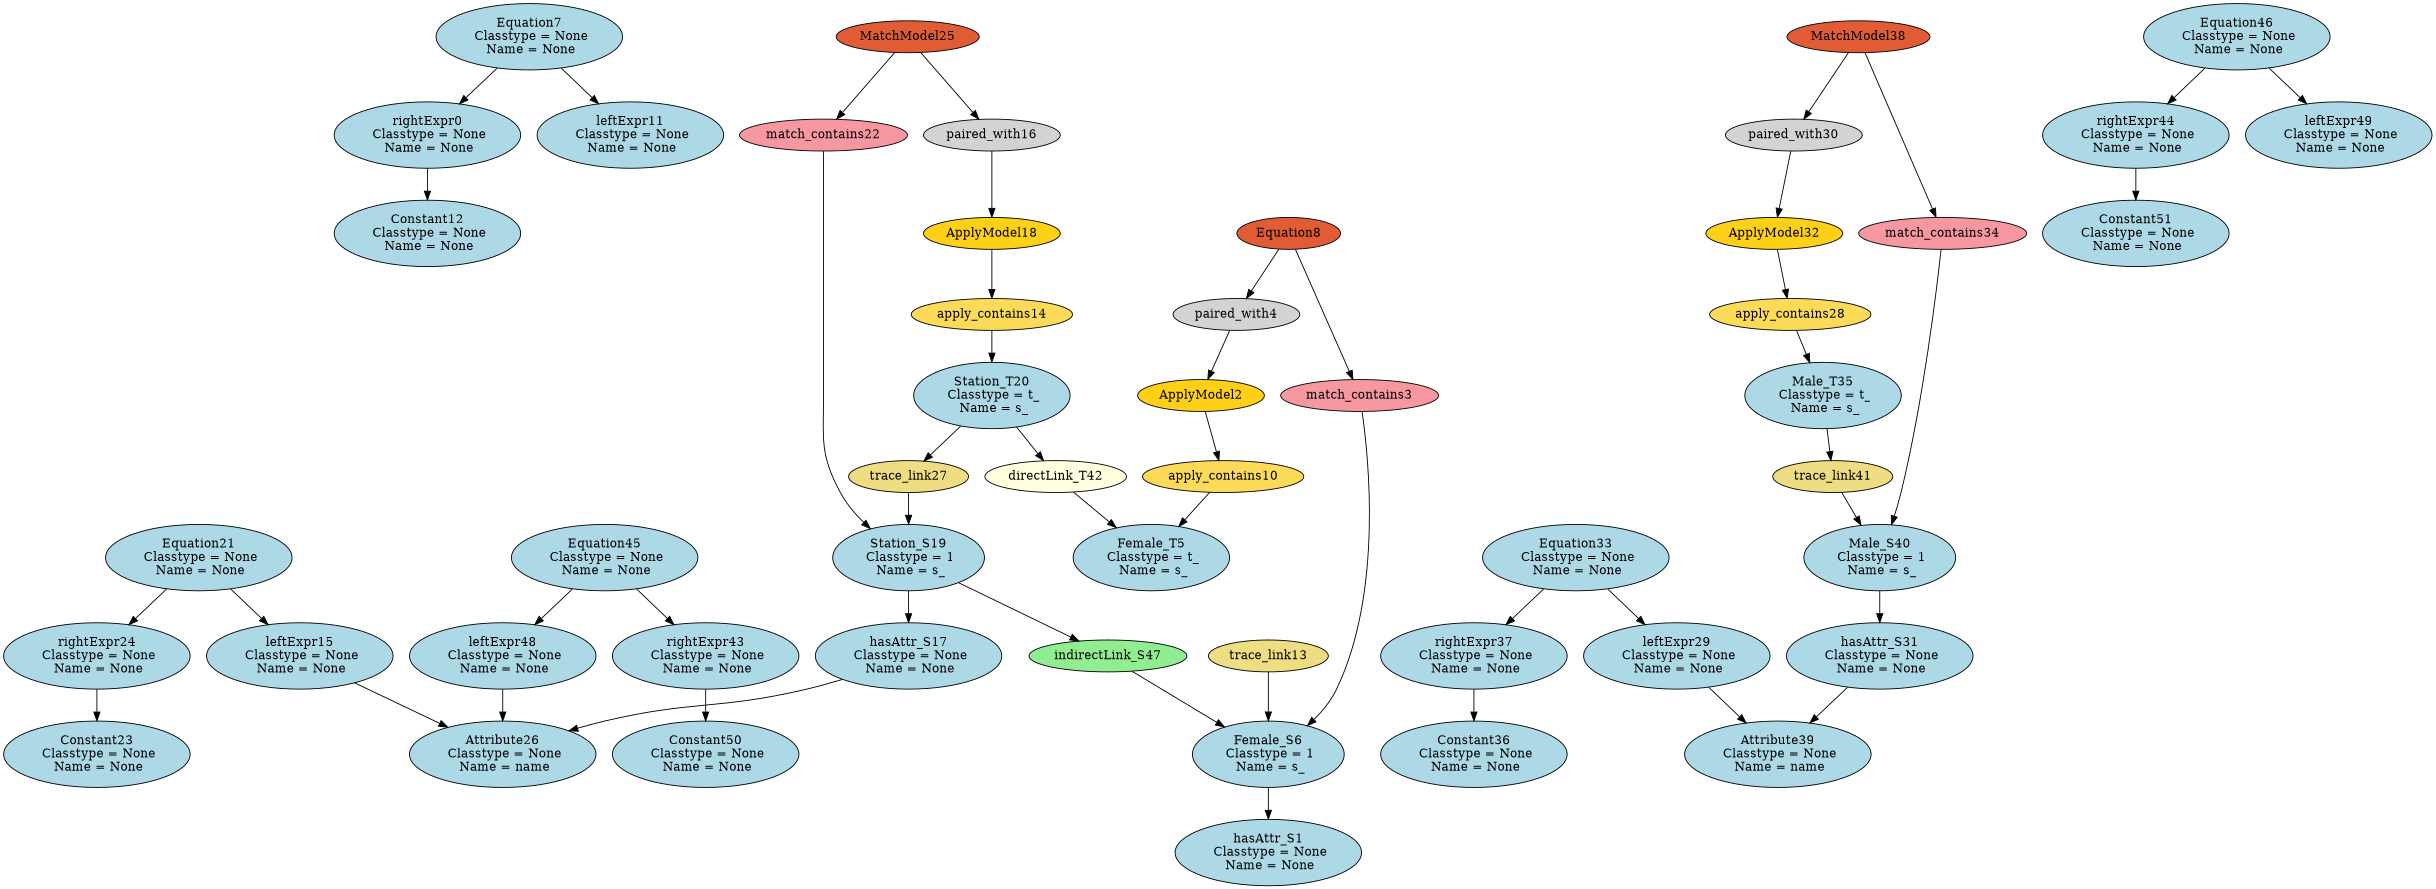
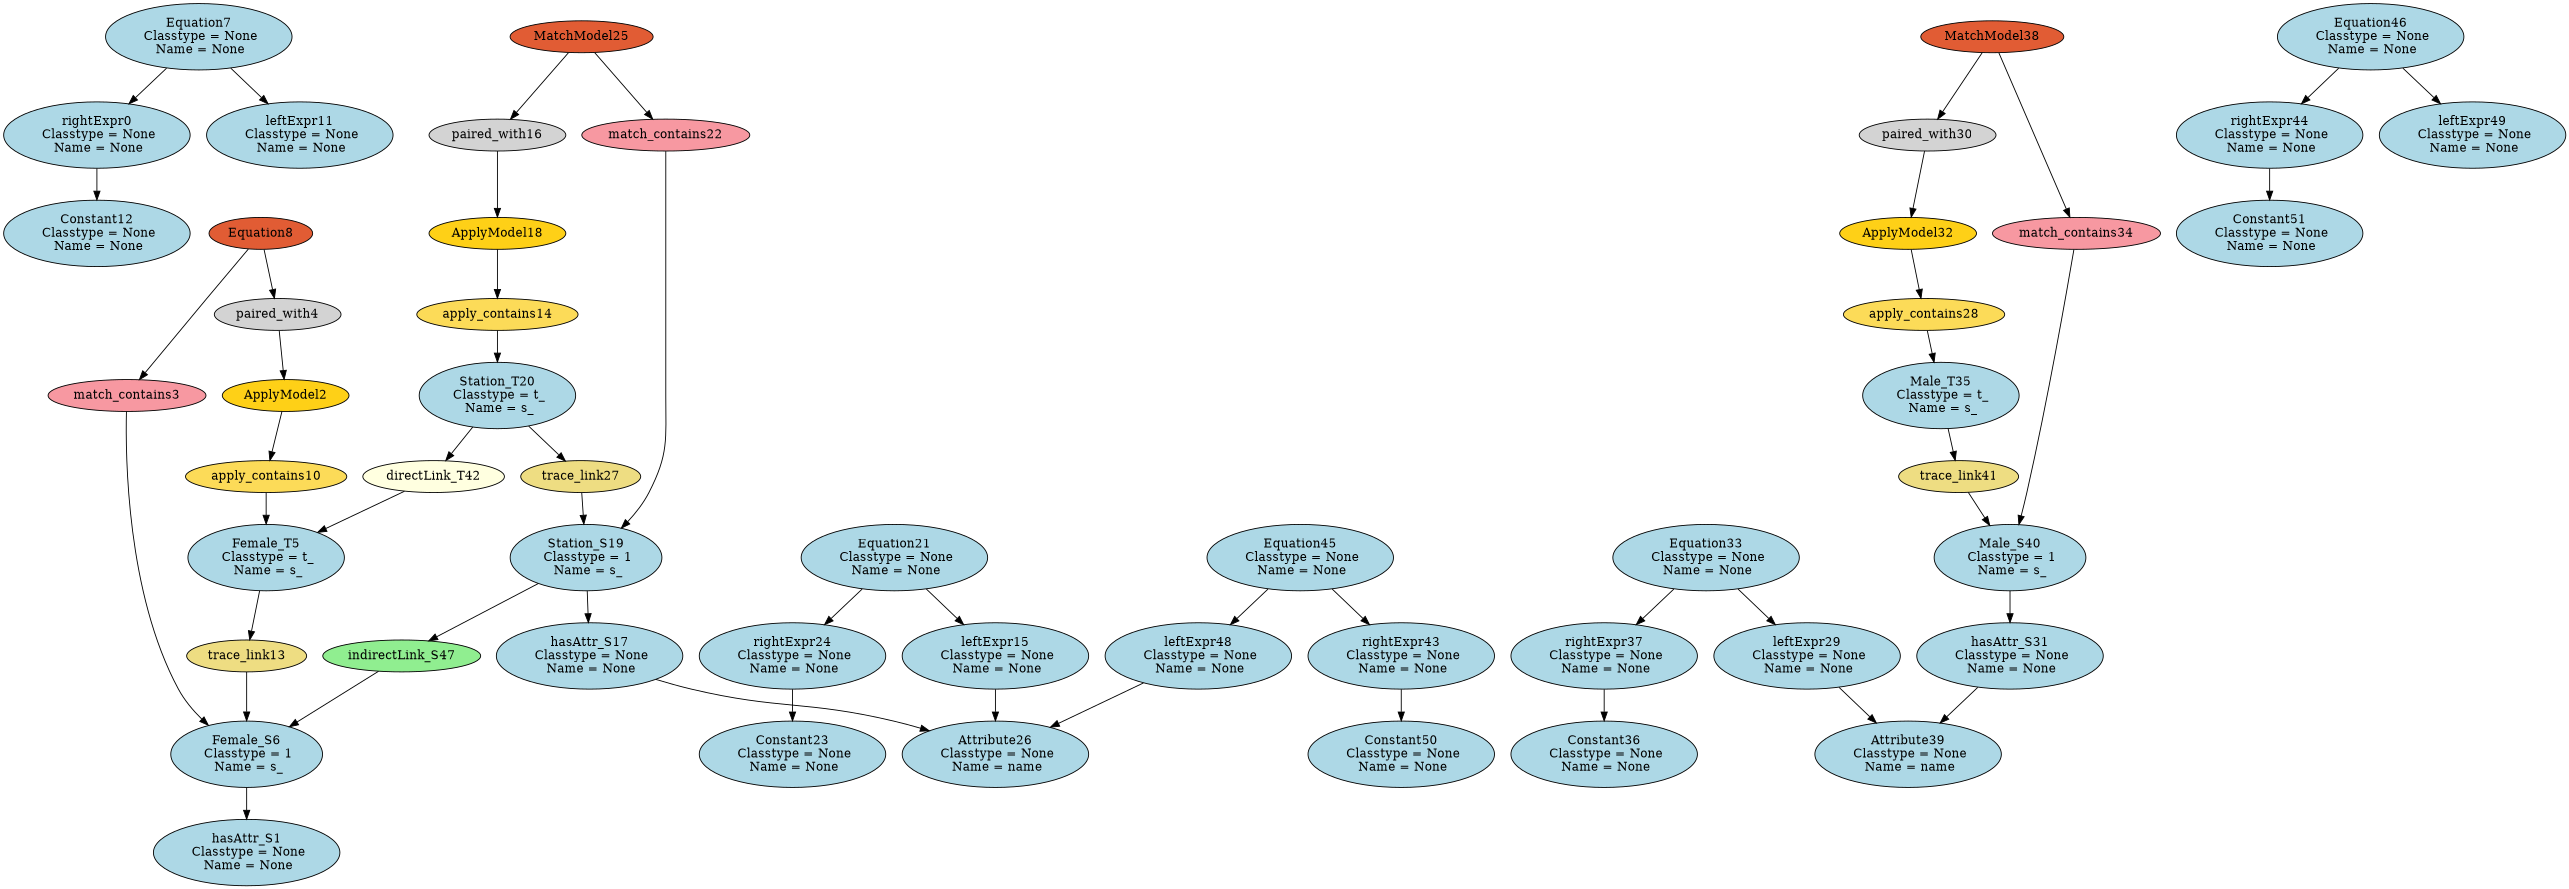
none -> (256, 611)
